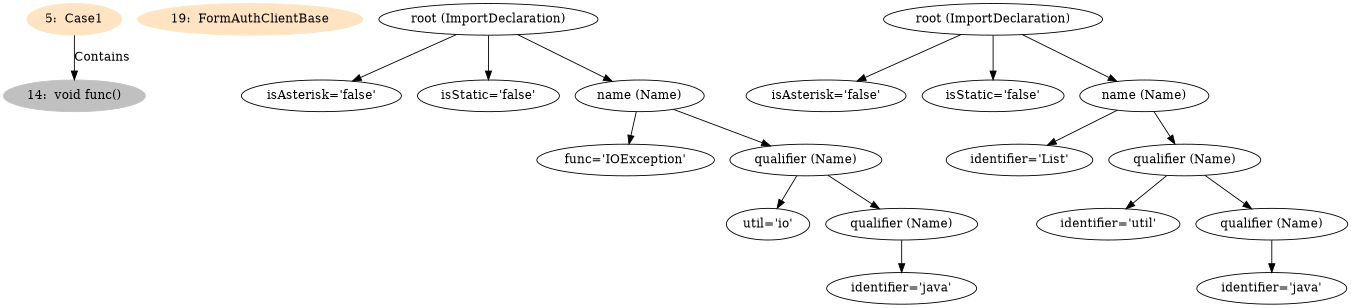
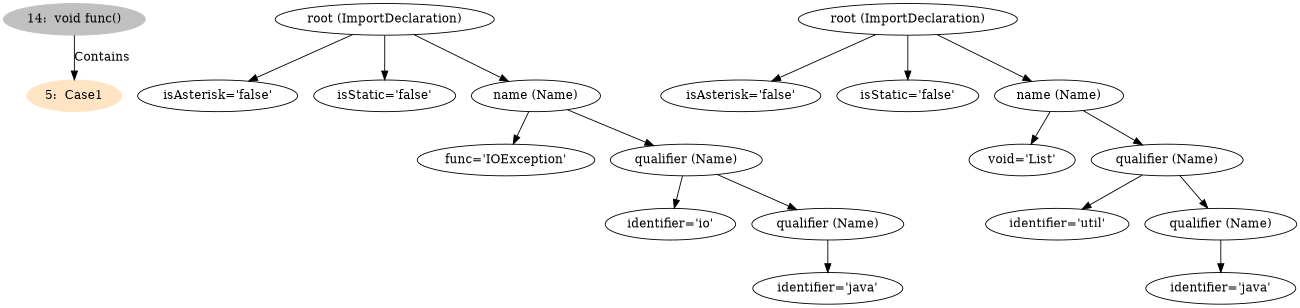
(250, 19) -> none
(74, 53) -> (74, 53)
(1019, 160) -> (1022, 160)
(768, 224) -> (670, 224)
